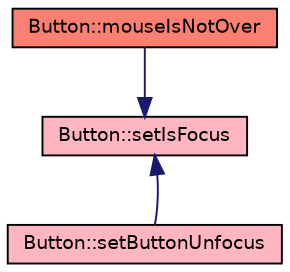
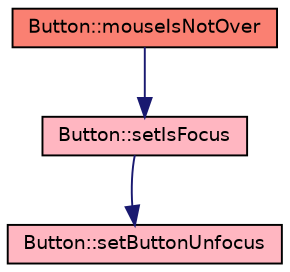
(158, 200) -> (132, 181)
